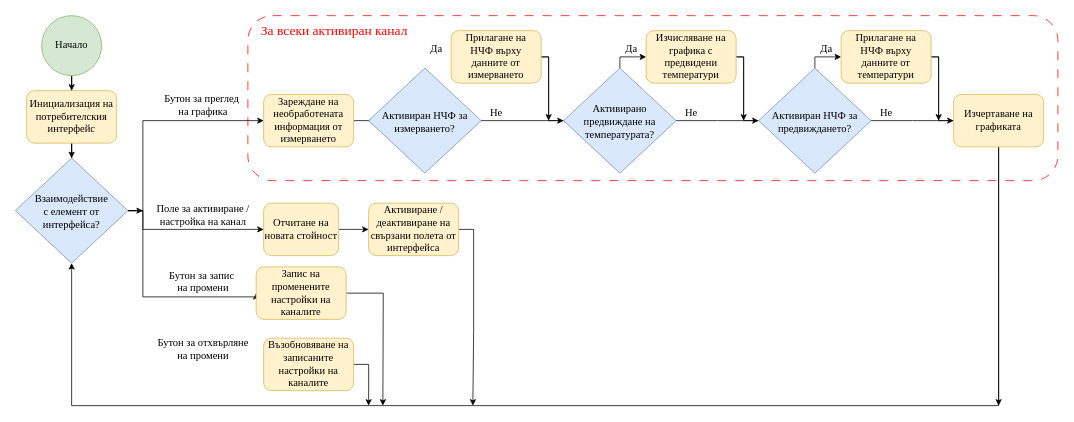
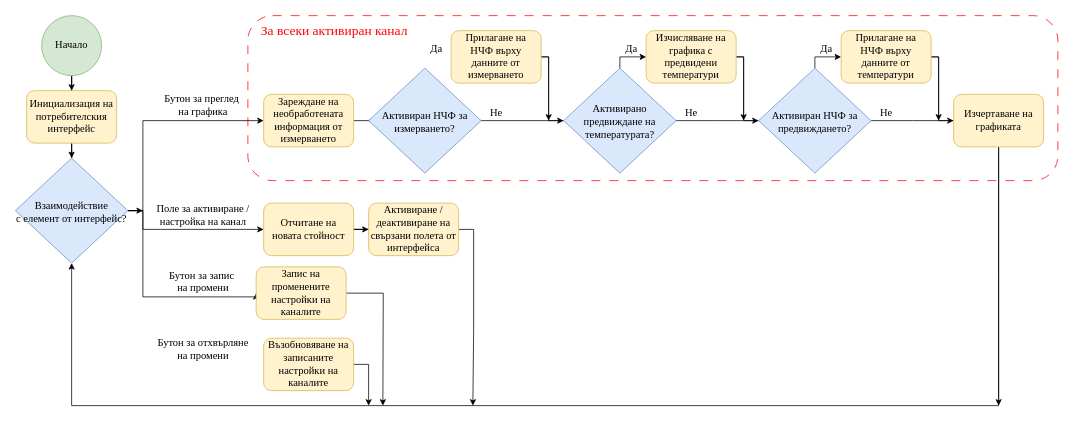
(72, 212) -> (72, 212)
(301, 229) -> (309, 229)
